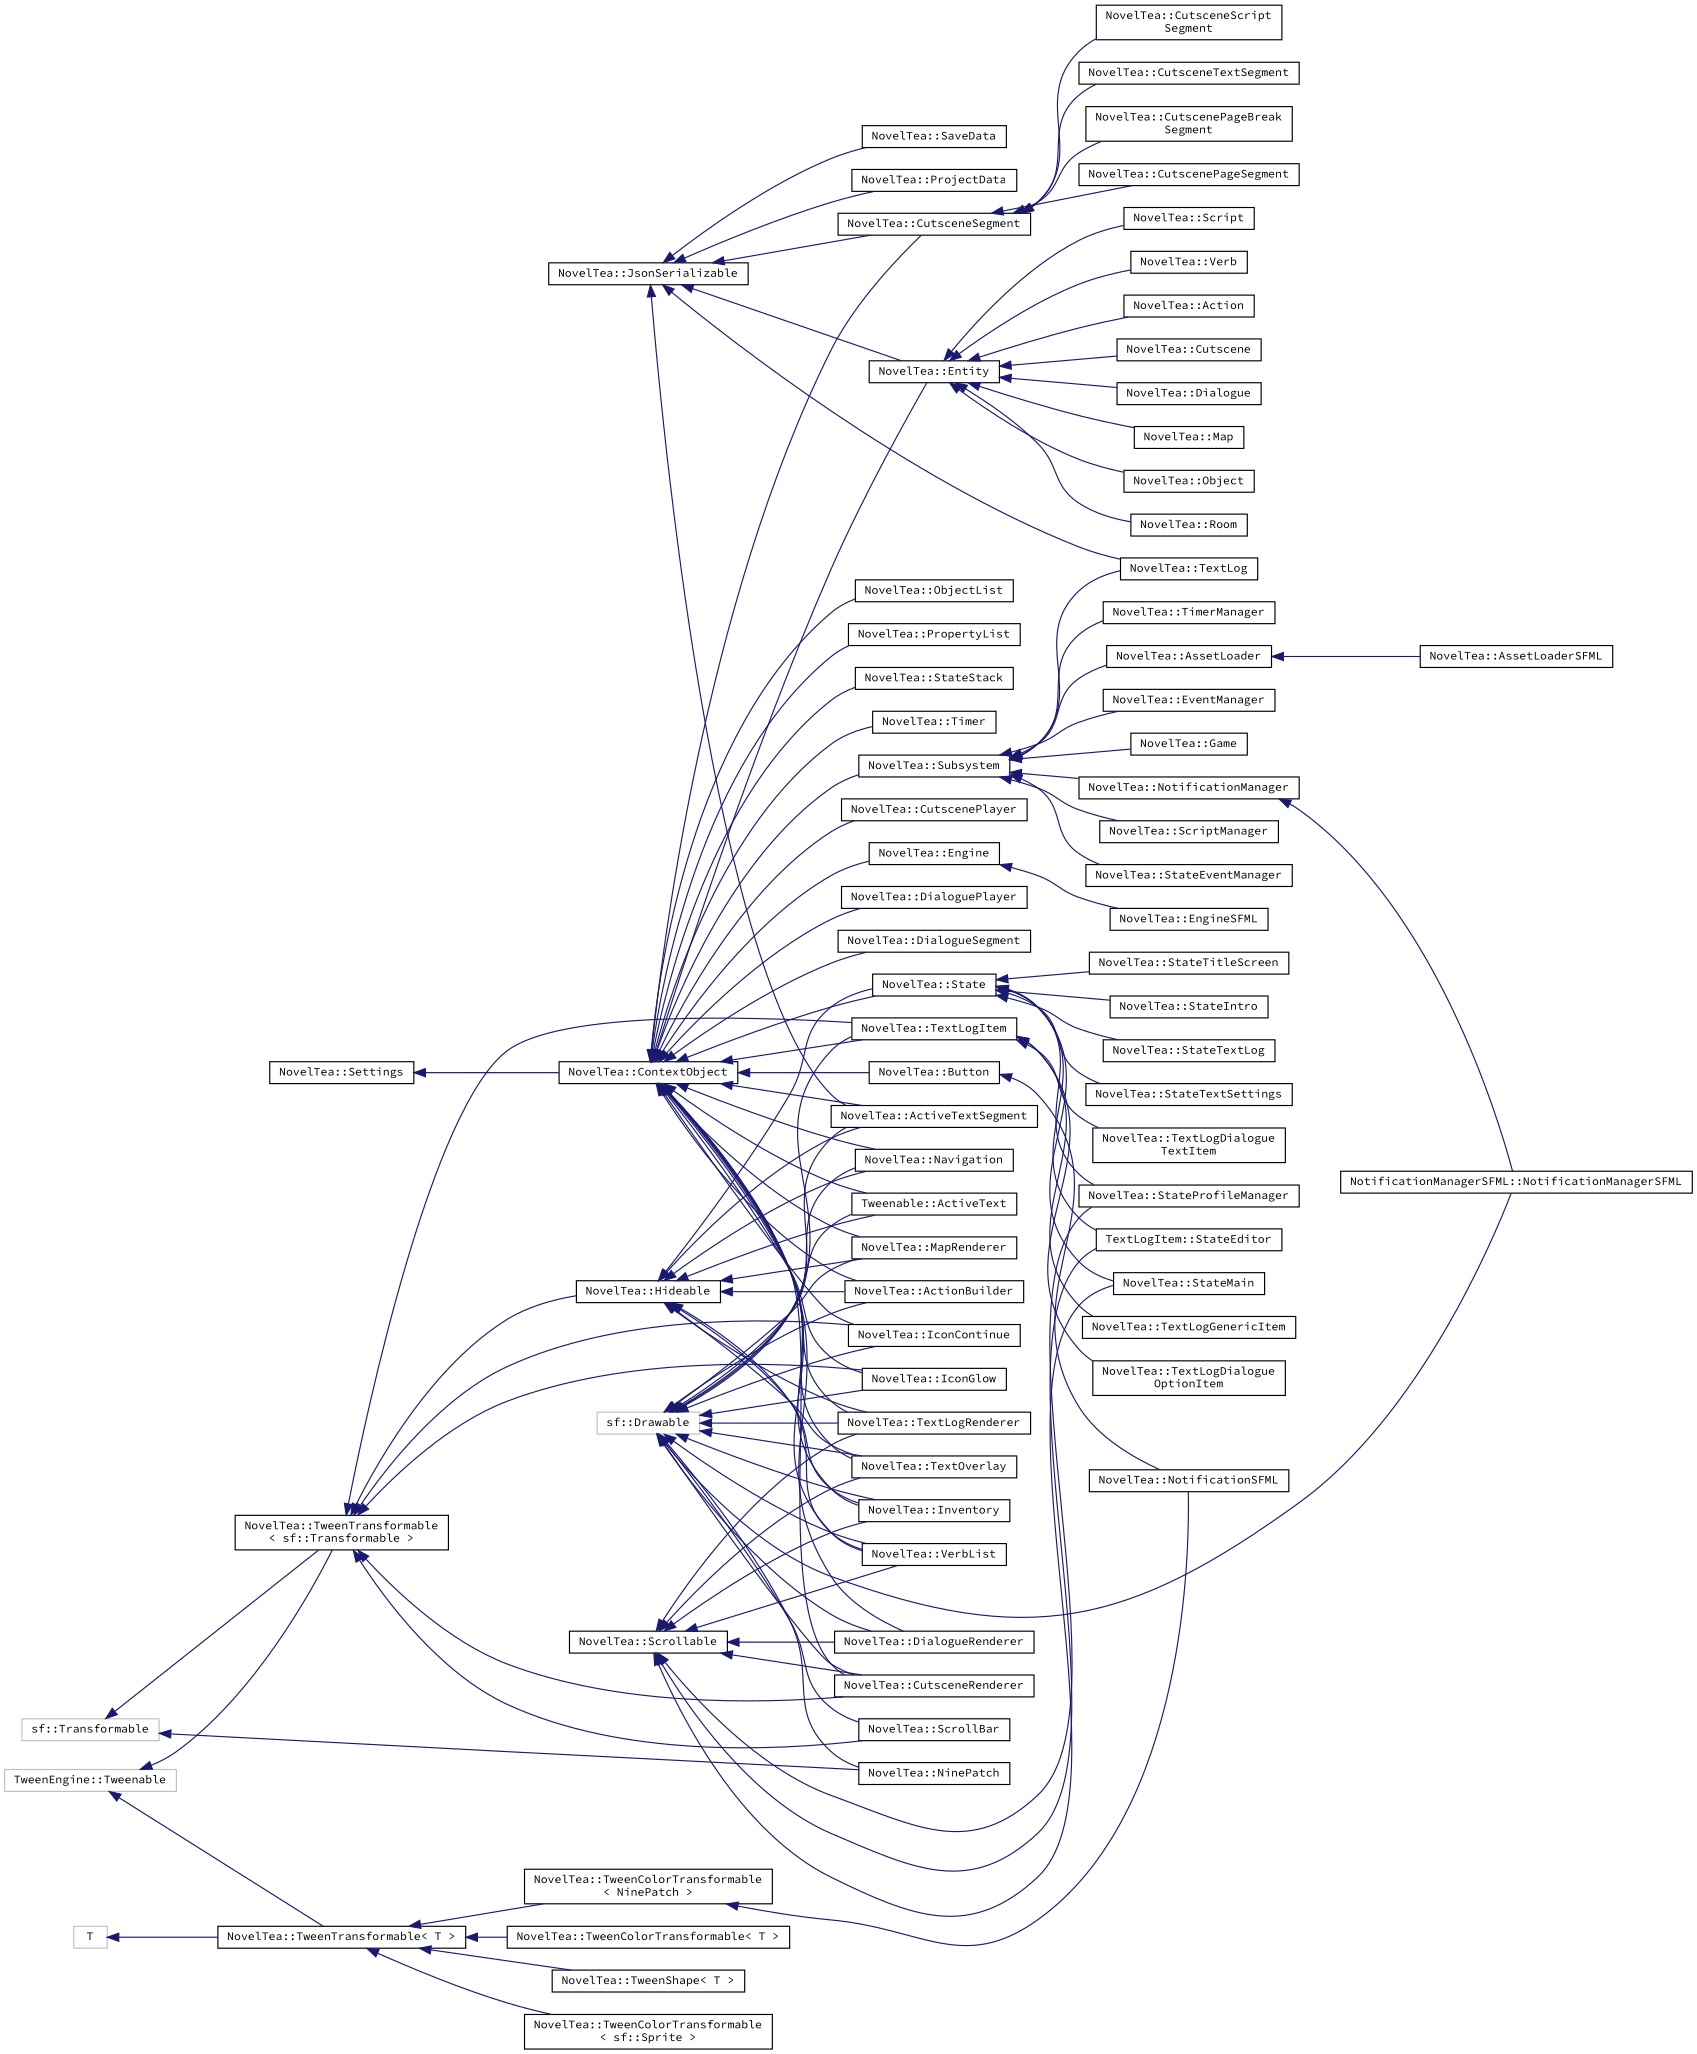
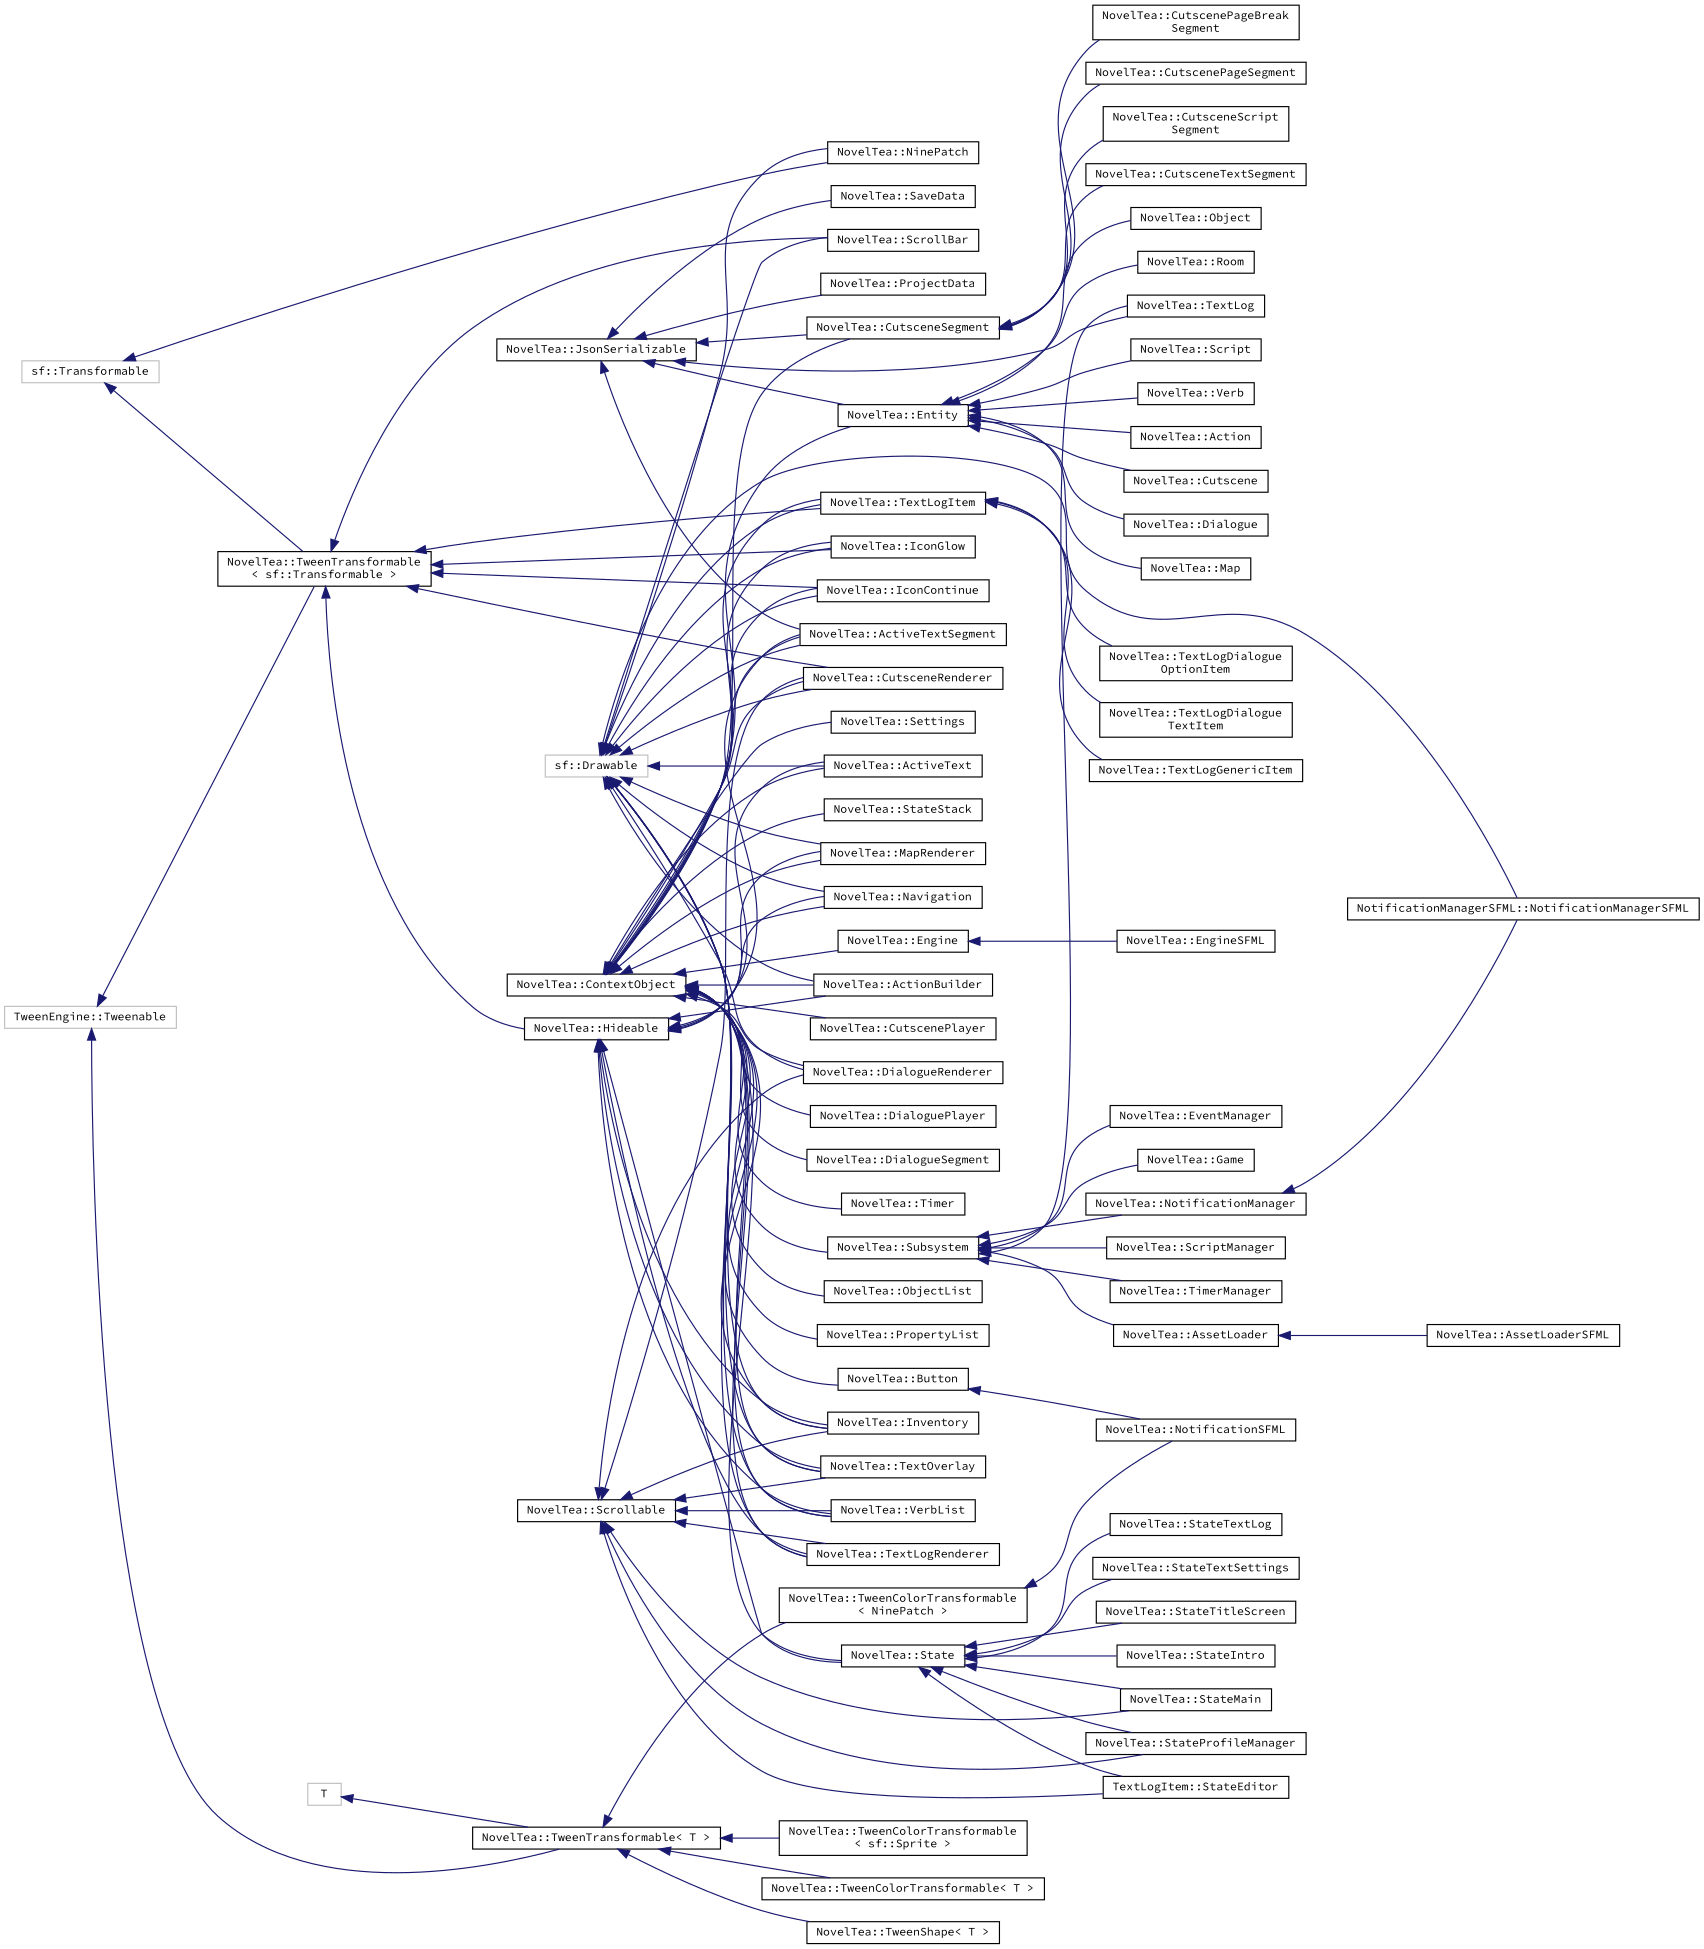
(1189, 876) -> none
(499, 1073) -> (748, 759)
(934, 1204) -> (903, 766)
